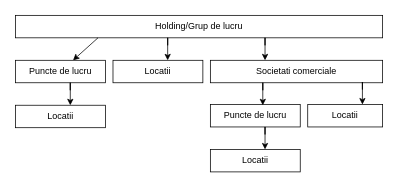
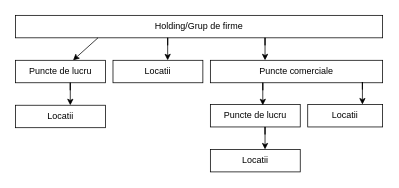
(199, 27) -> (199, 27)
(297, 72) -> (297, 72)
